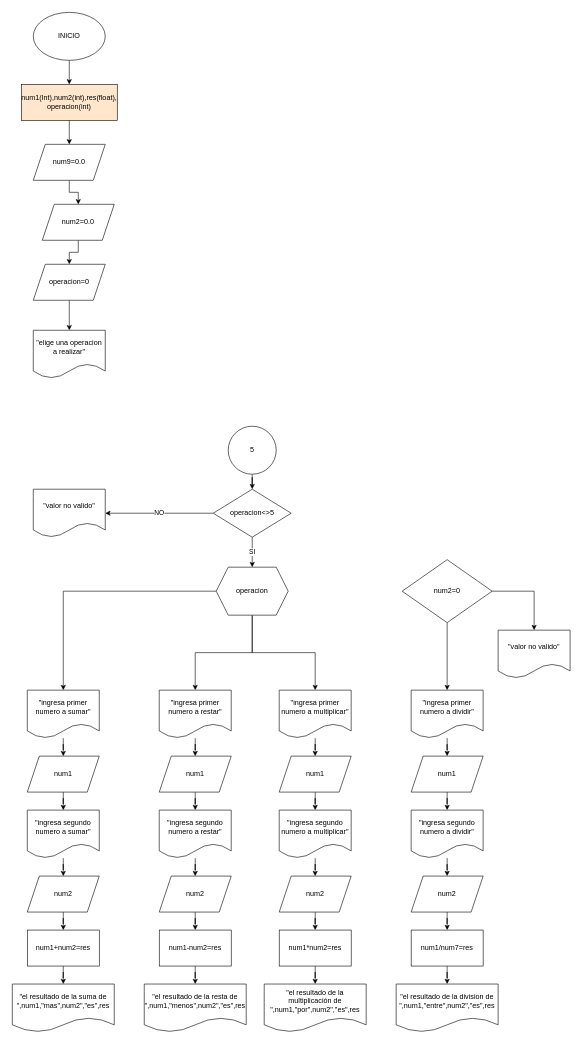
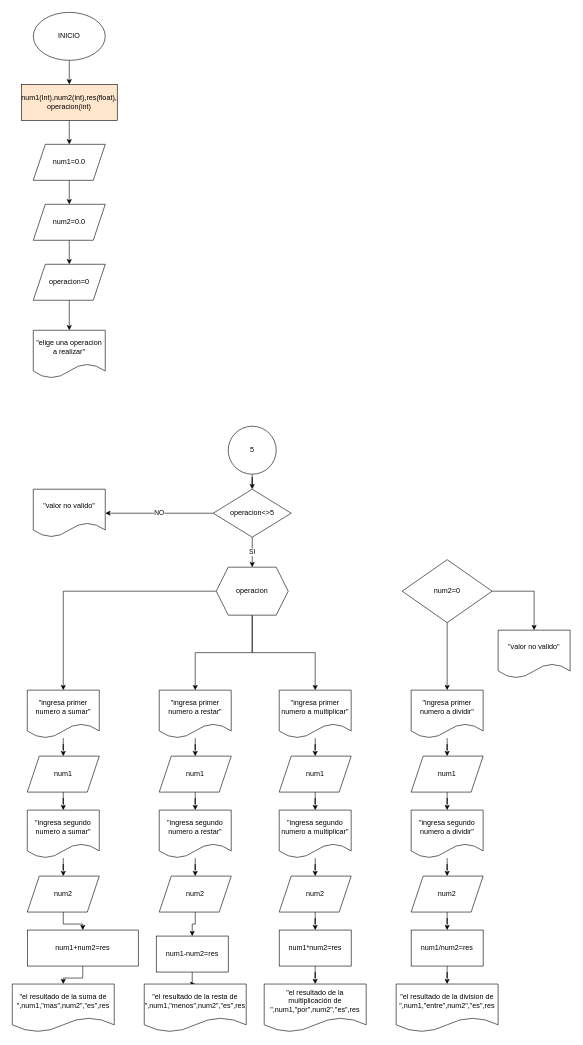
(69, 162) -> (69, 162)
(78, 222) -> (69, 222)
(63, 948) -> (83, 948)
(195, 948) -> (192, 954)
(447, 948) -> (447, 948)
